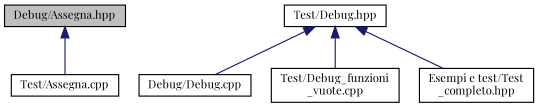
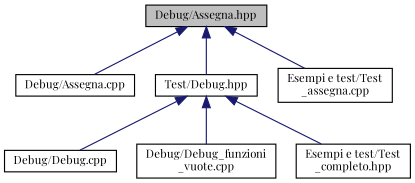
none -> (206, 56)
(65, 85) -> (75, 85)
(335, 85) -> (206, 161)
none -> (335, 85)
